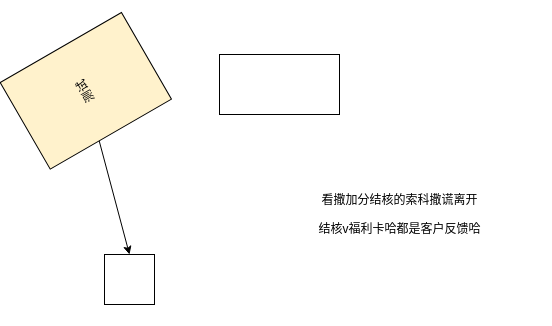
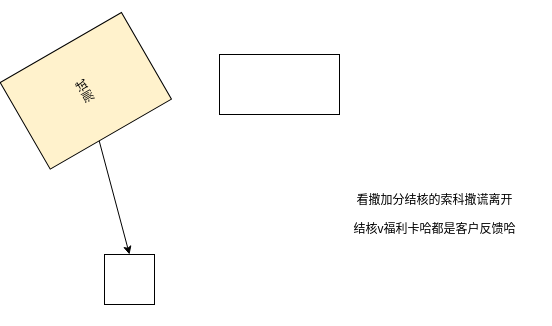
(400, 215) -> (435, 215)
